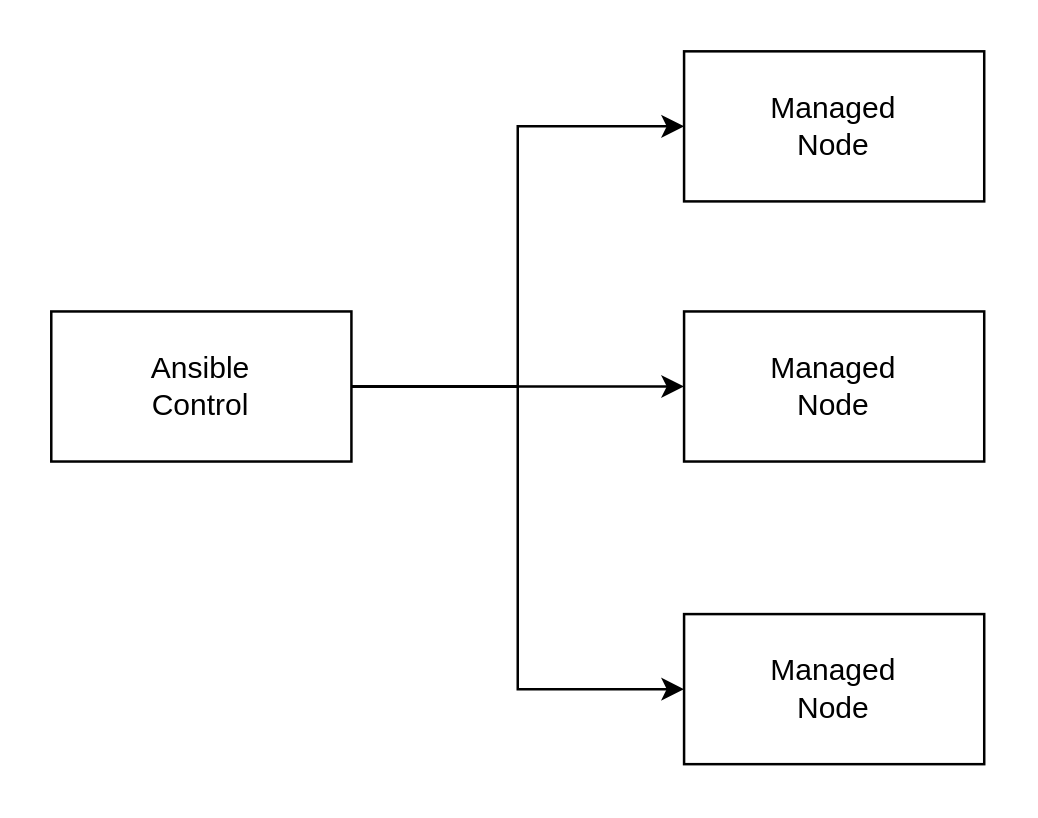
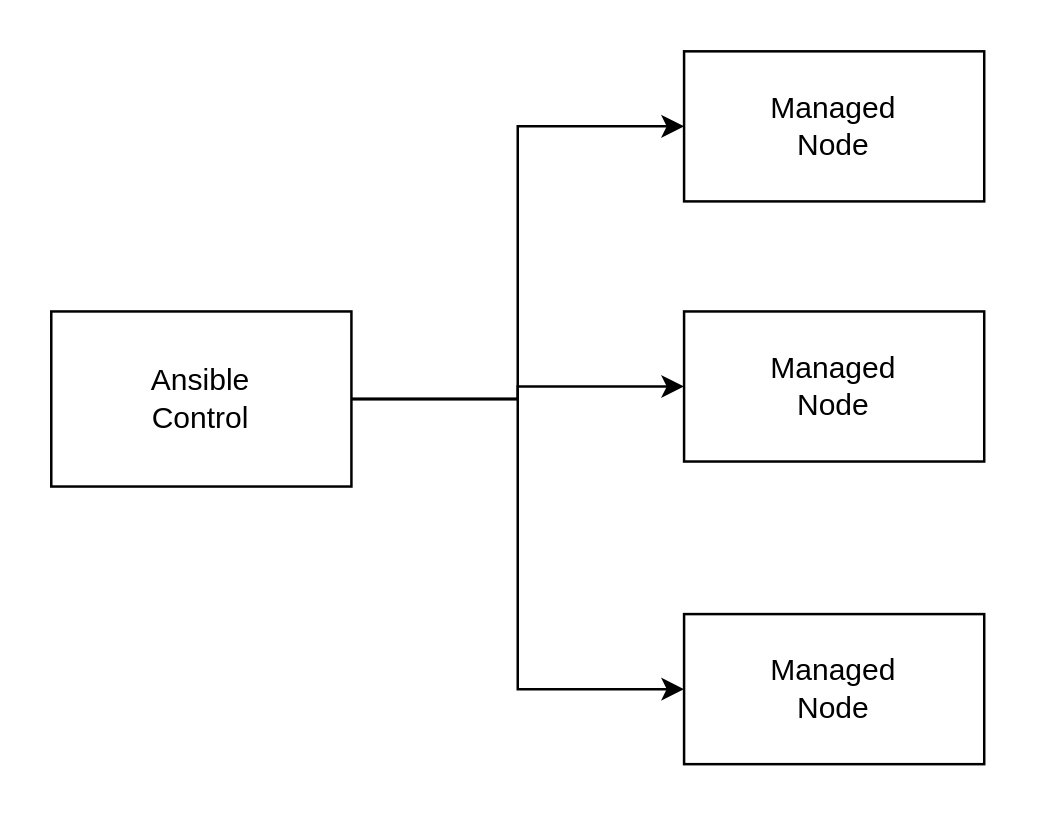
(201, 386) -> (201, 399)
